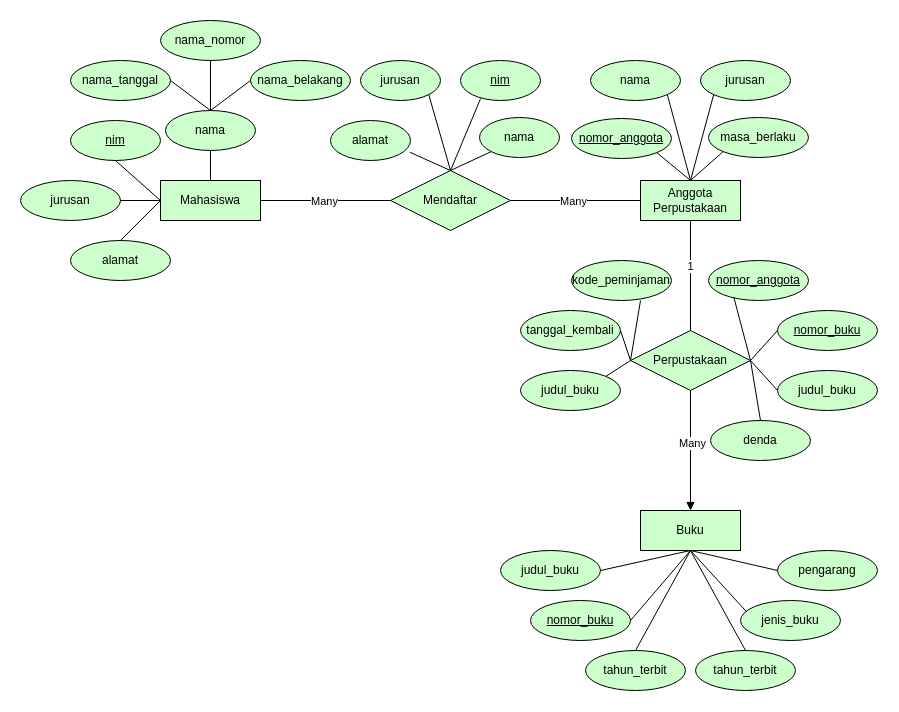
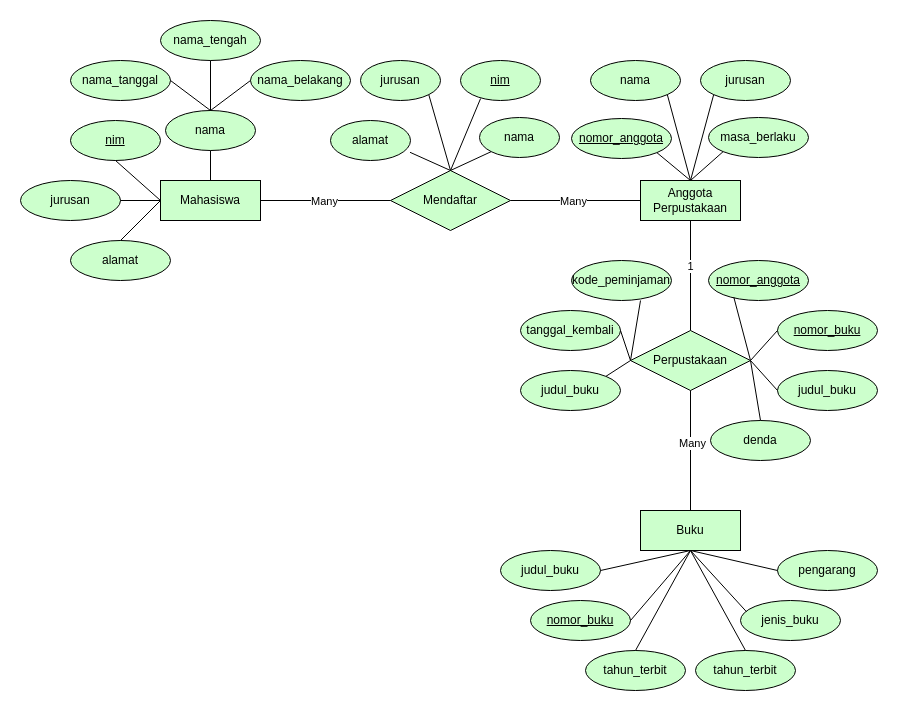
(211, 41) -> (211, 41)
(691, 501) -> (691, 504)
